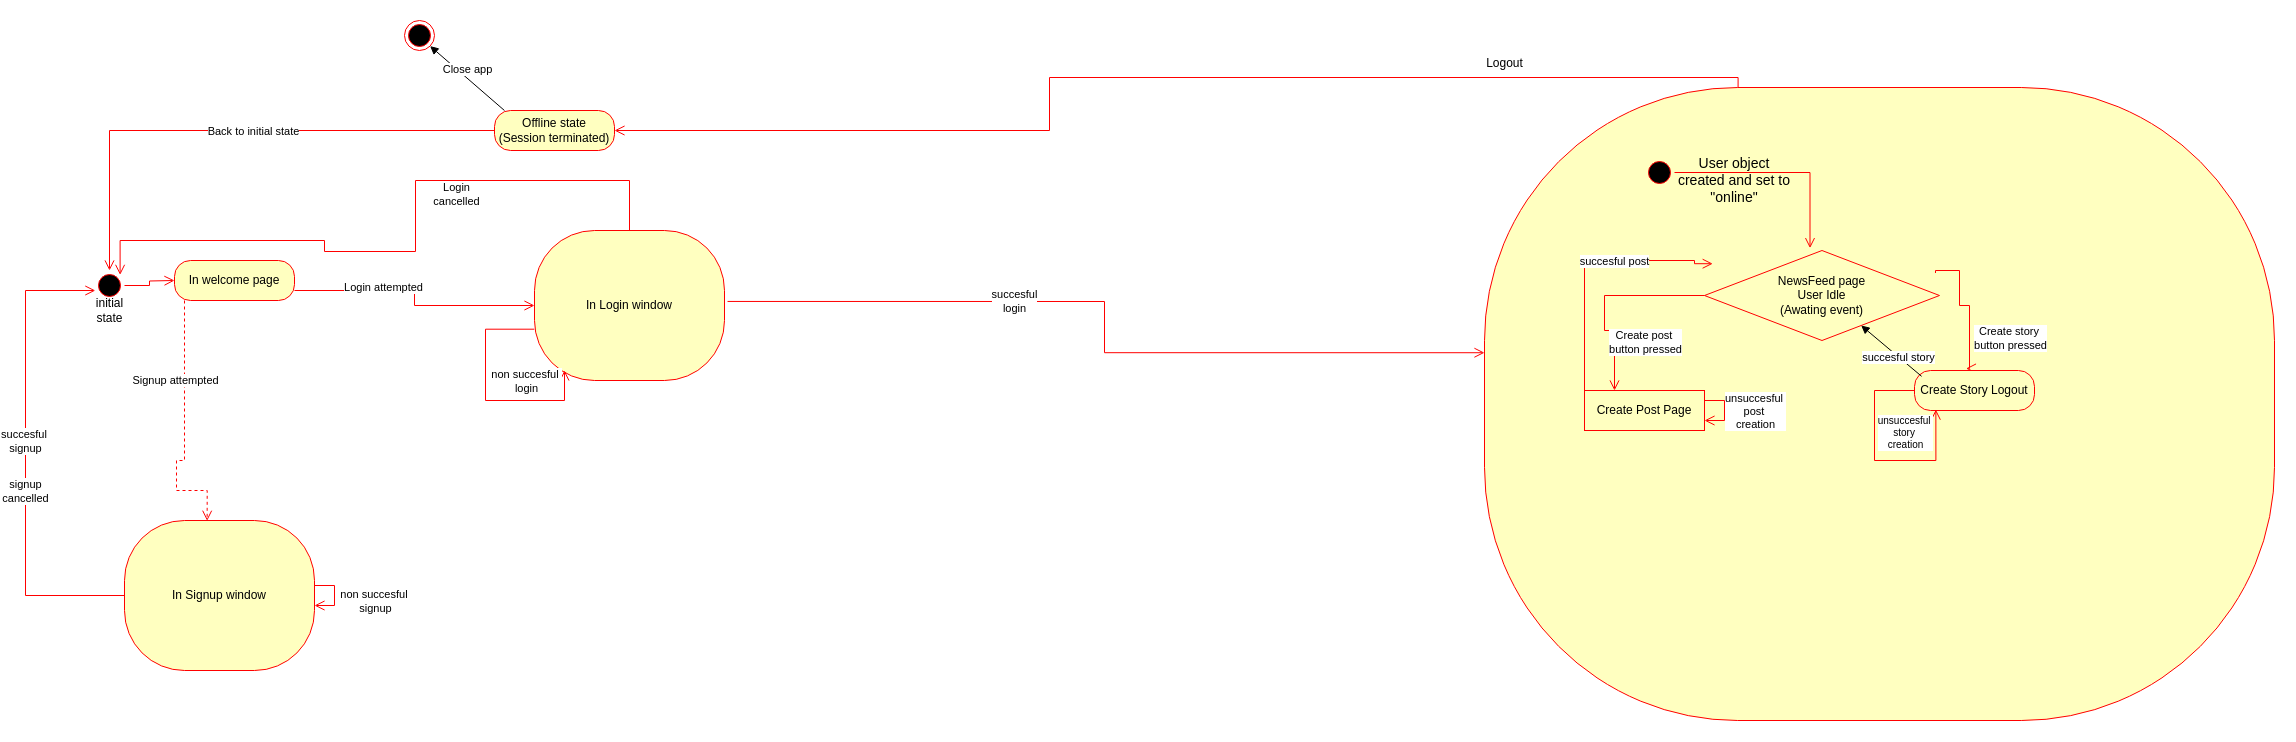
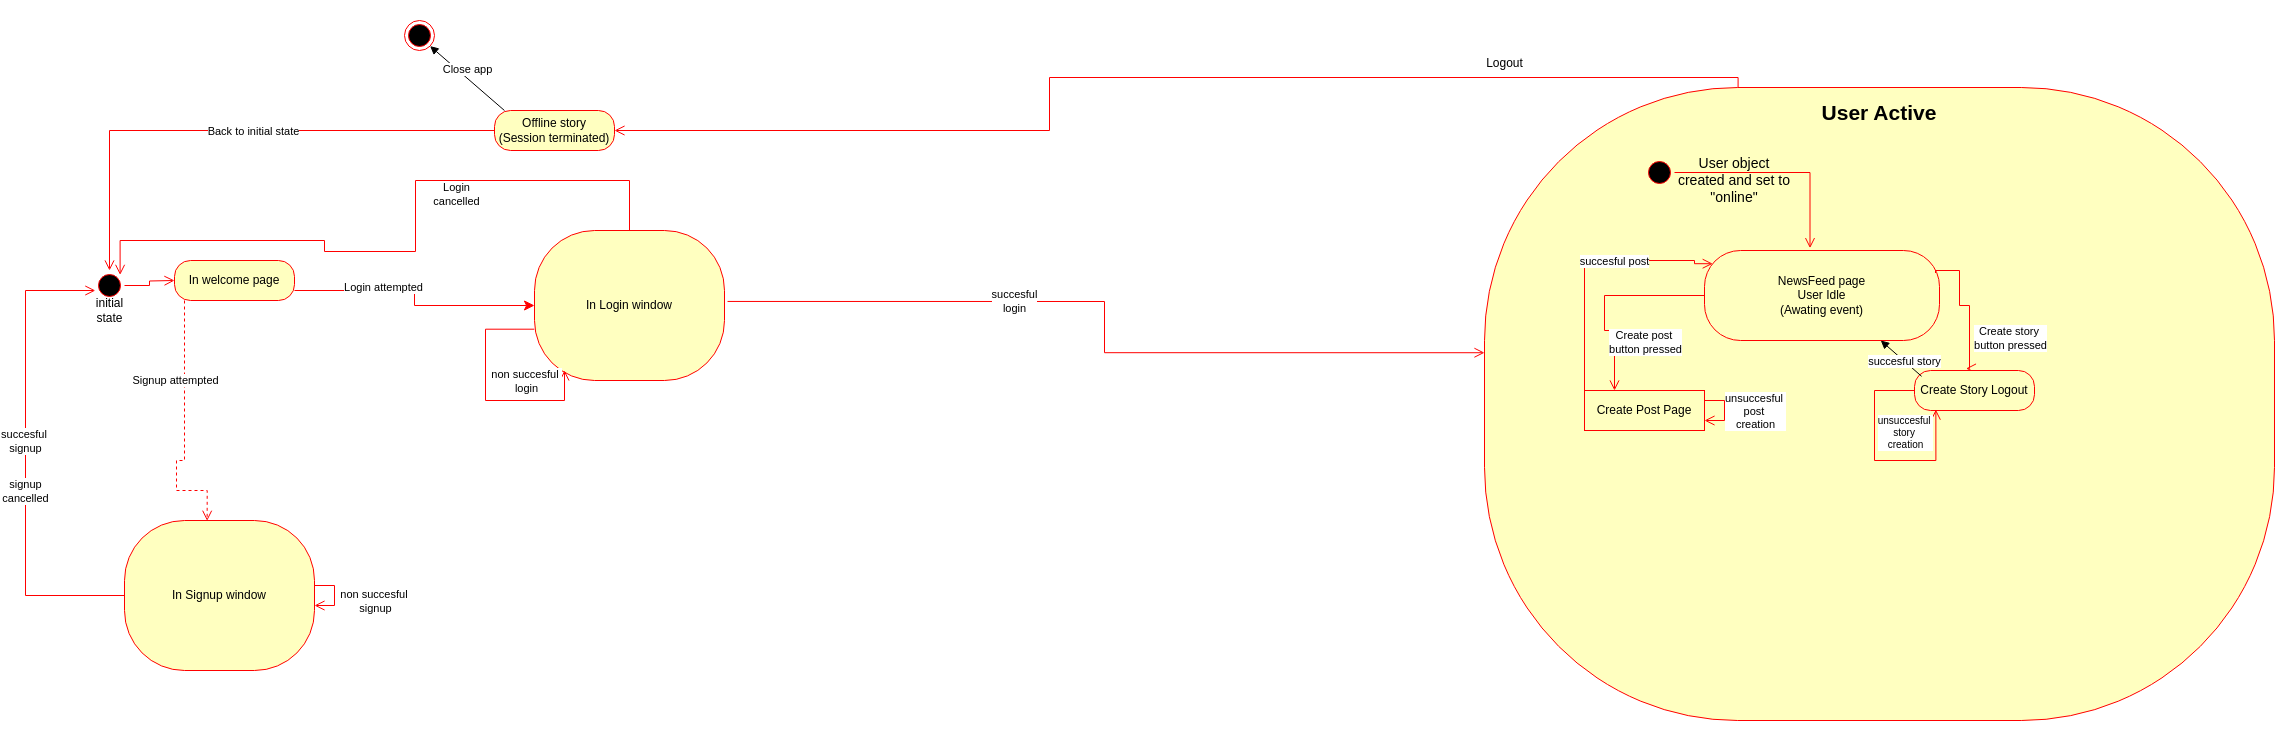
none -> (1880, 113)
(555, 131) -> (555, 131)
(1822, 296) -> (1822, 296)
(527, 306) -> (525, 306)
